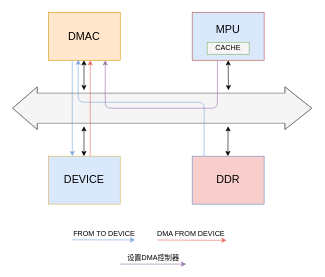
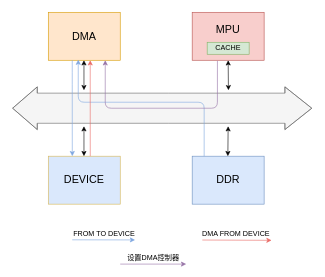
(84, 36) -> (84, 36)
(228, 36) -> (228, 36)
(228, 48) -> (228, 48)
(228, 180) -> (228, 180)
(195, 234) -> (240, 234)
